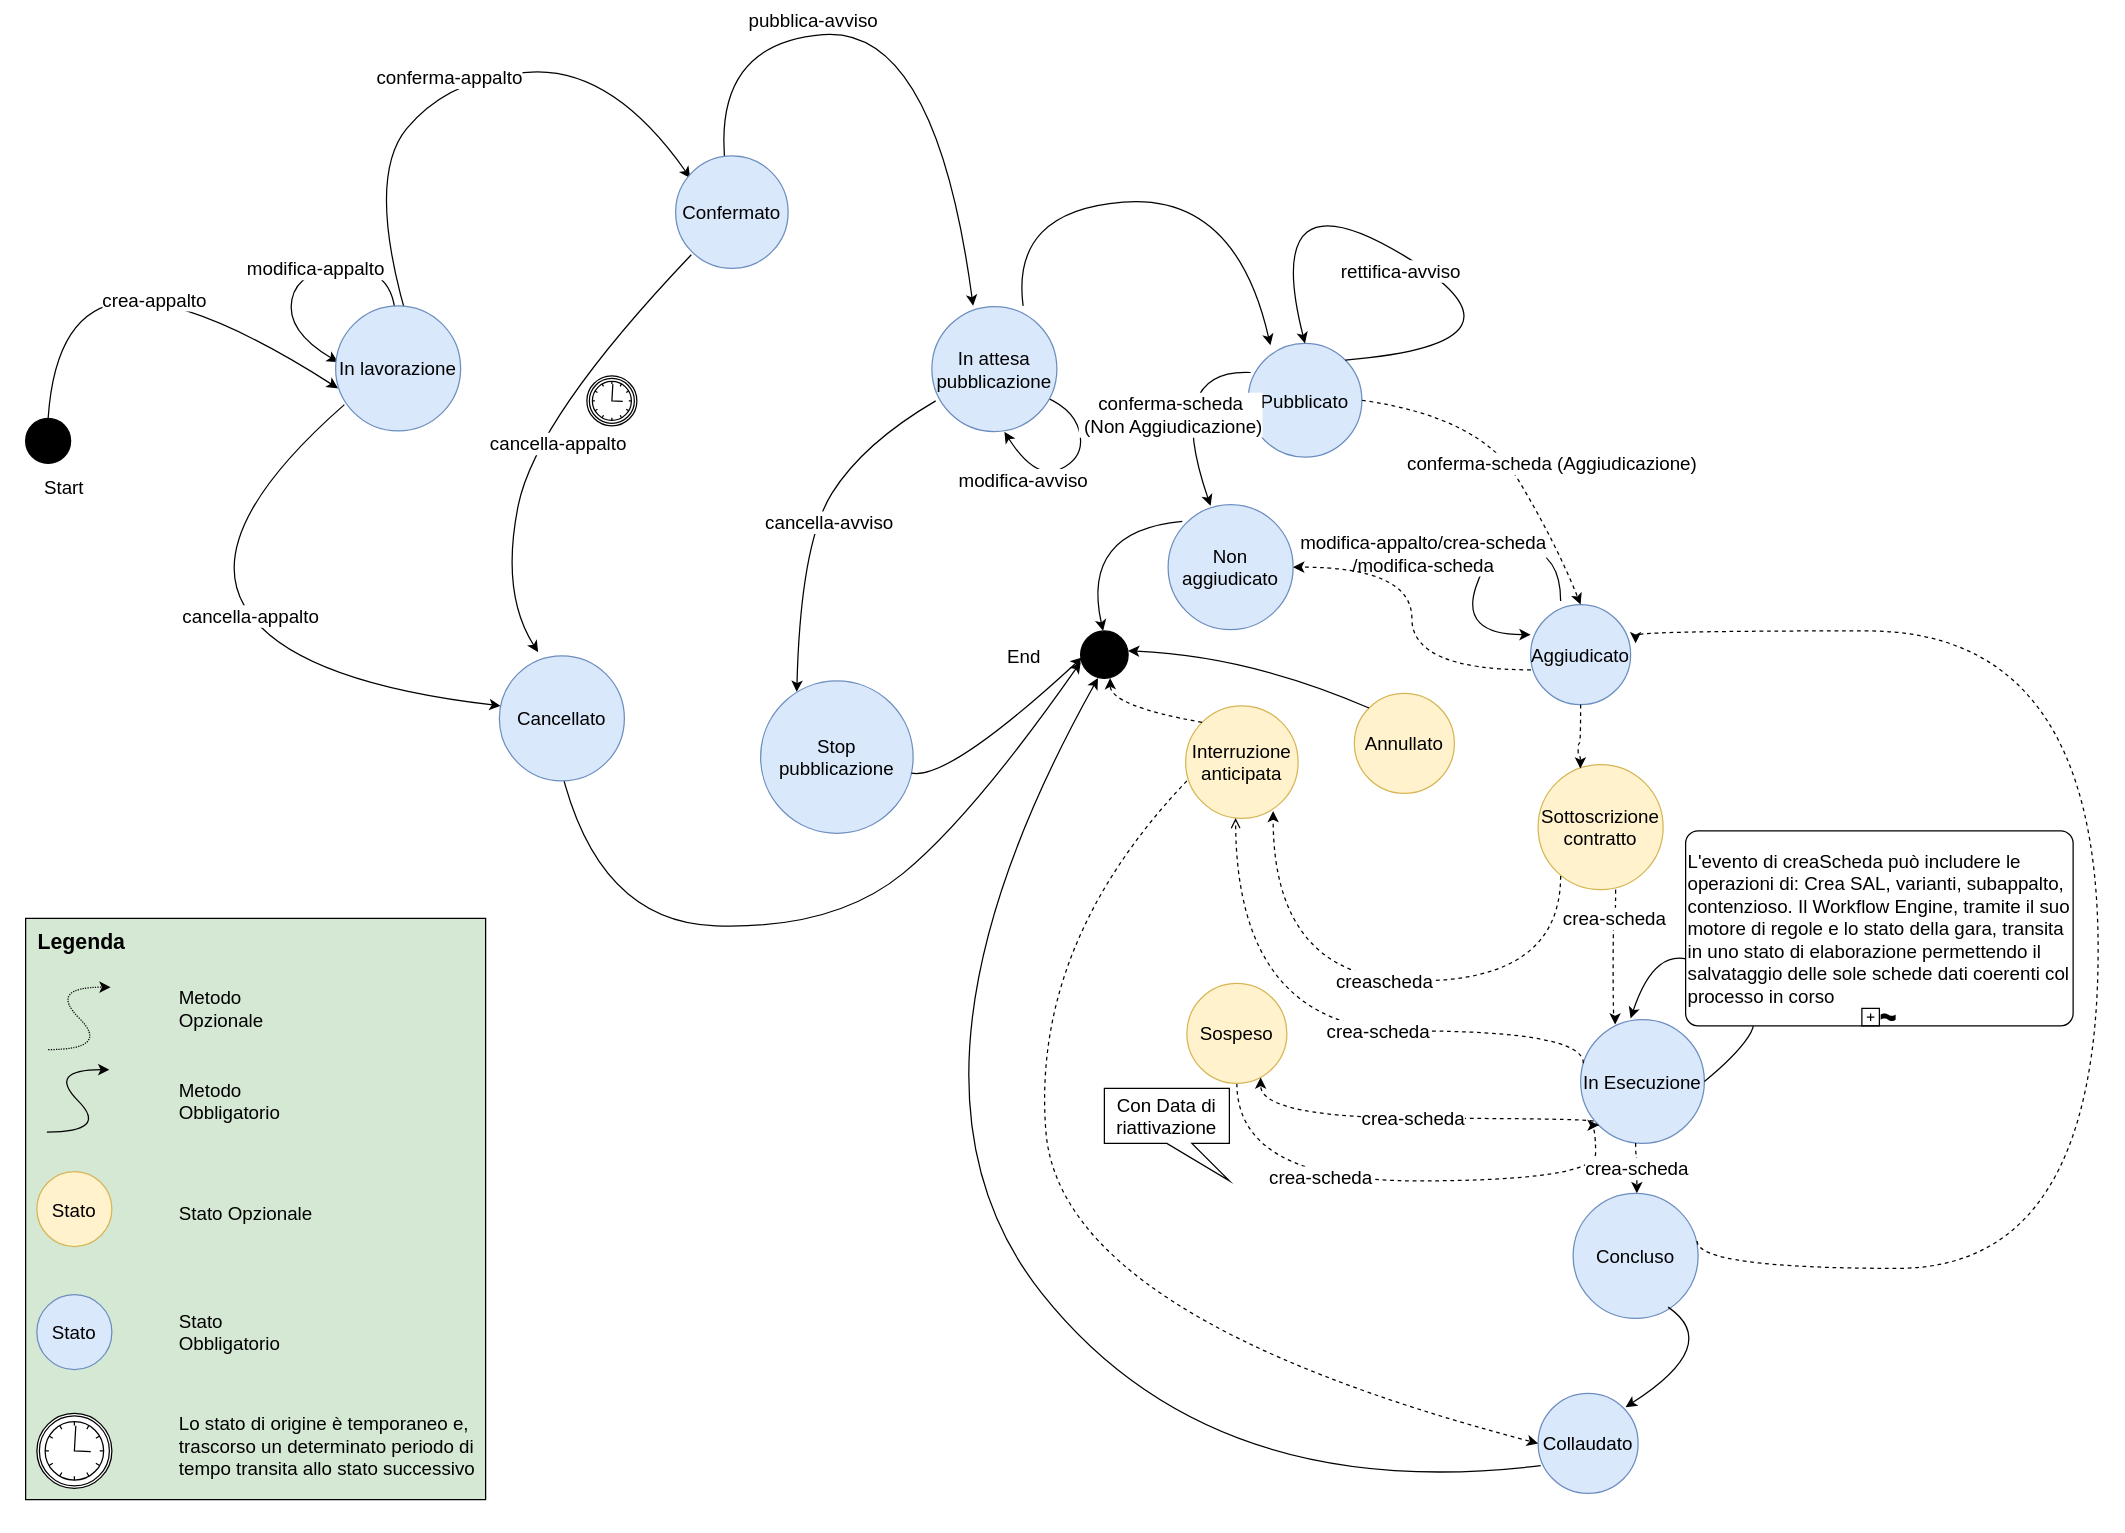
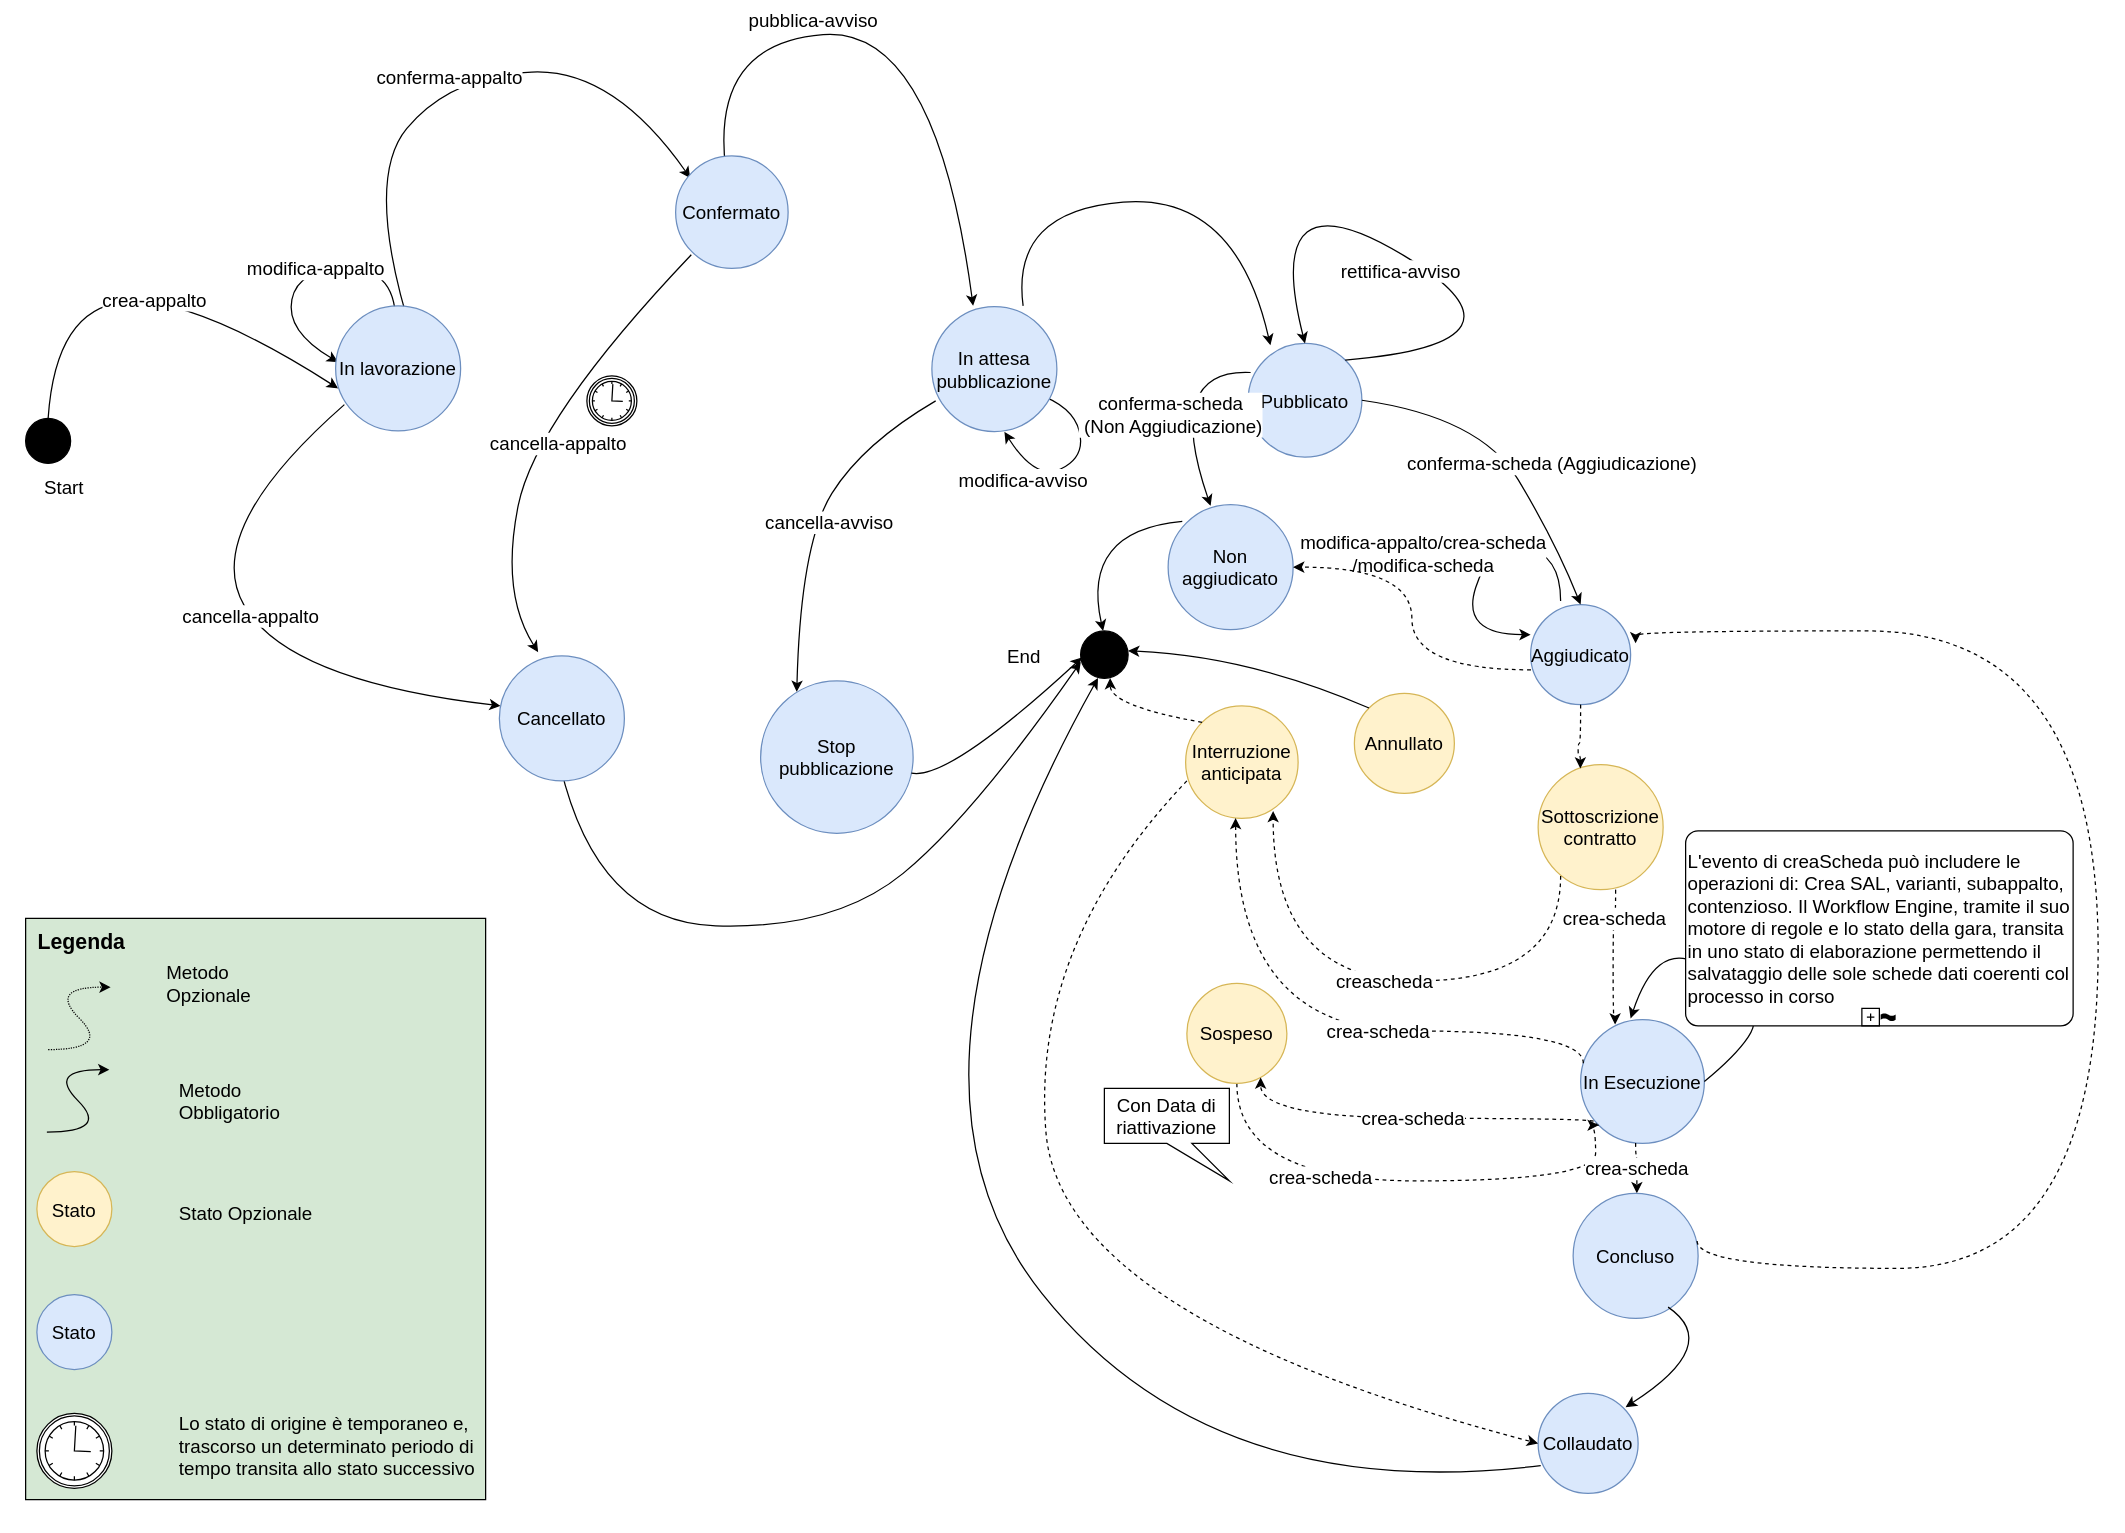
(1433, 417) -> (1433, 417)
(1251, 927) -> (1252, 931)
(252, 1008) -> (239, 983)
(252, 1332) -> none
